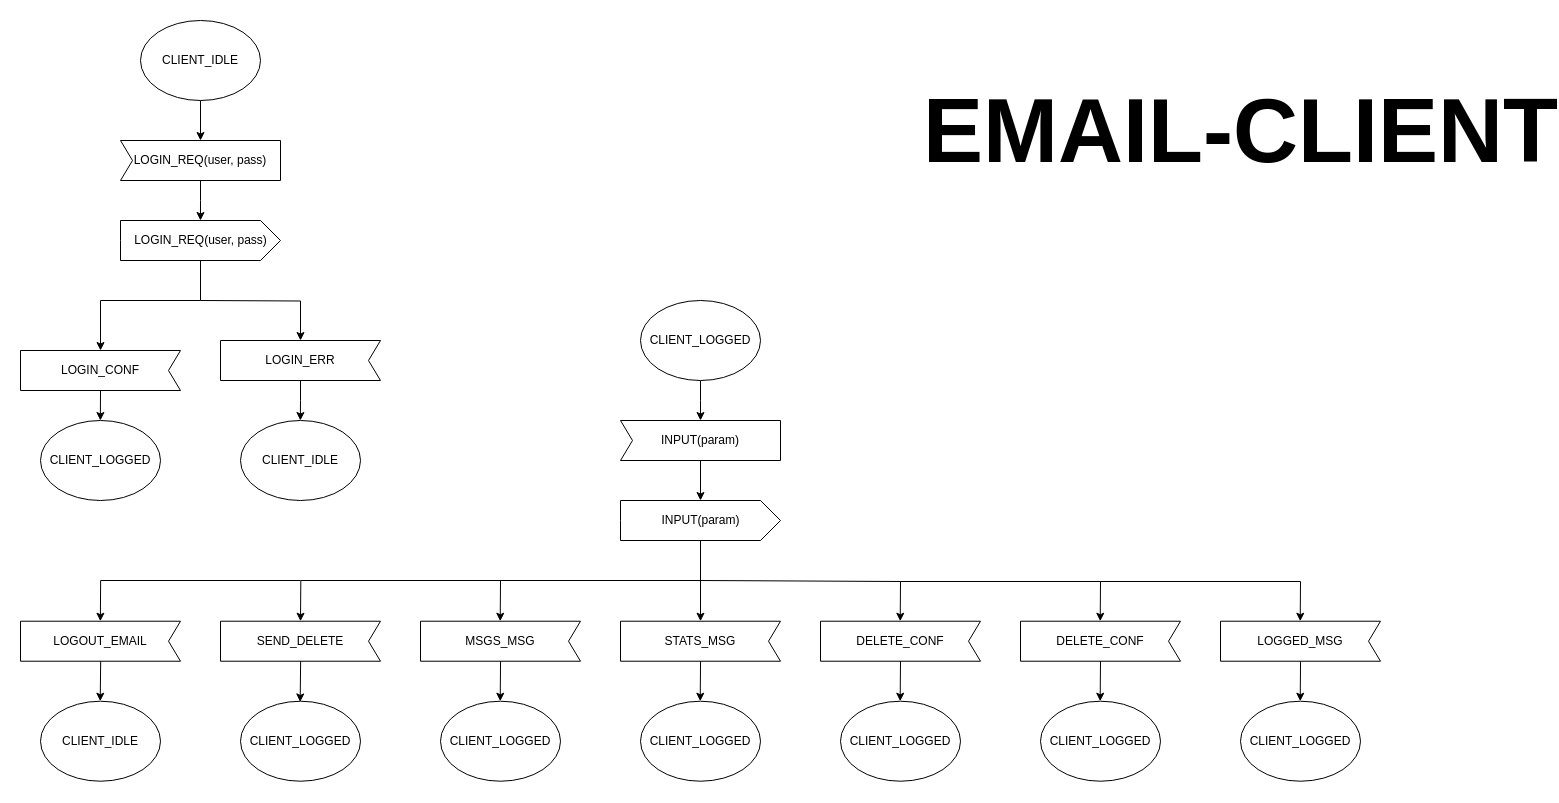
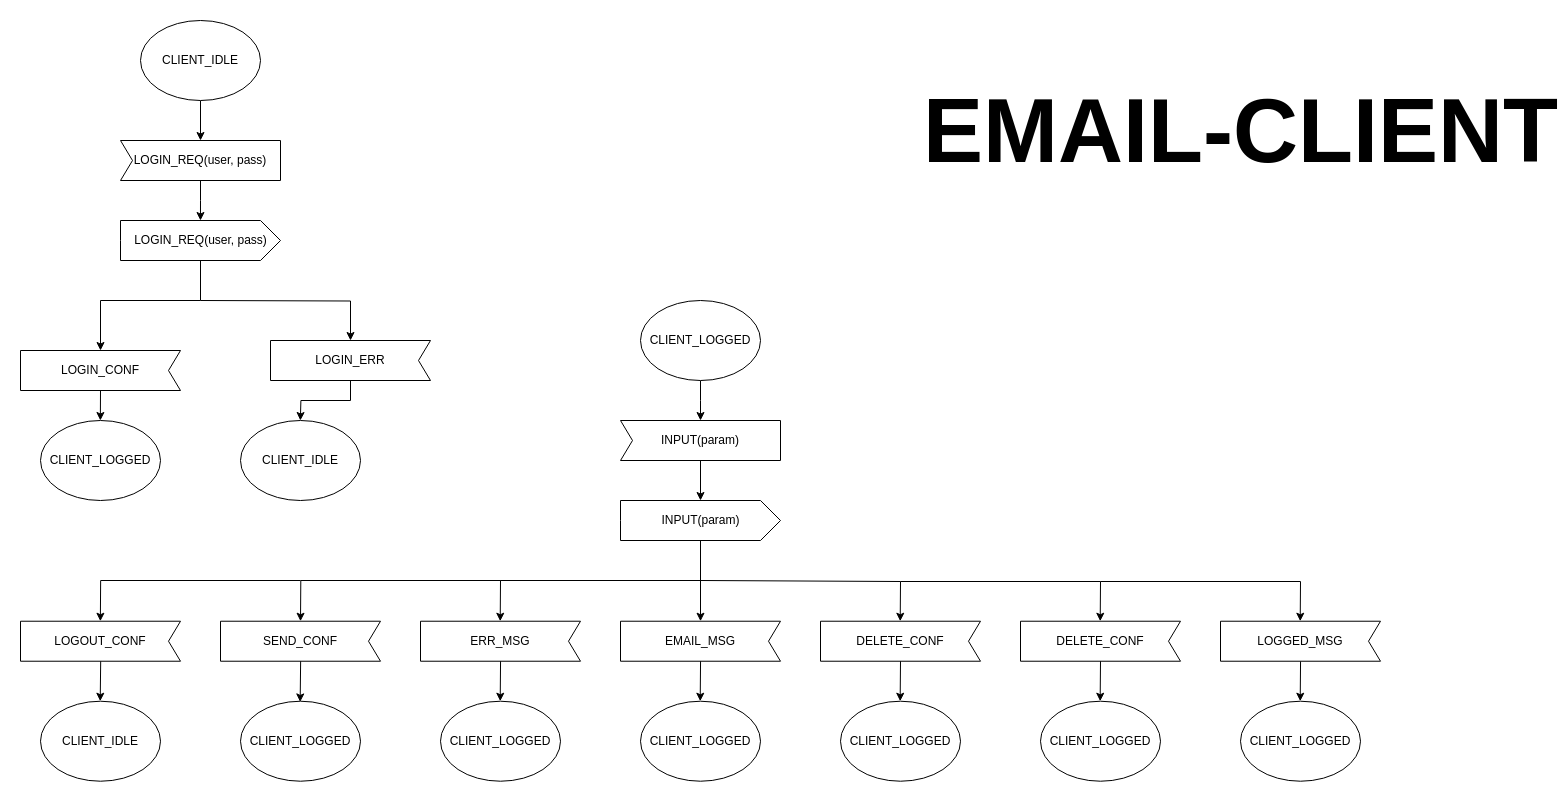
(301, 361) -> (351, 361)
(101, 642) -> (101, 642)
(301, 642) -> (301, 642)
(501, 642) -> (501, 642)
(701, 642) -> (701, 642)
